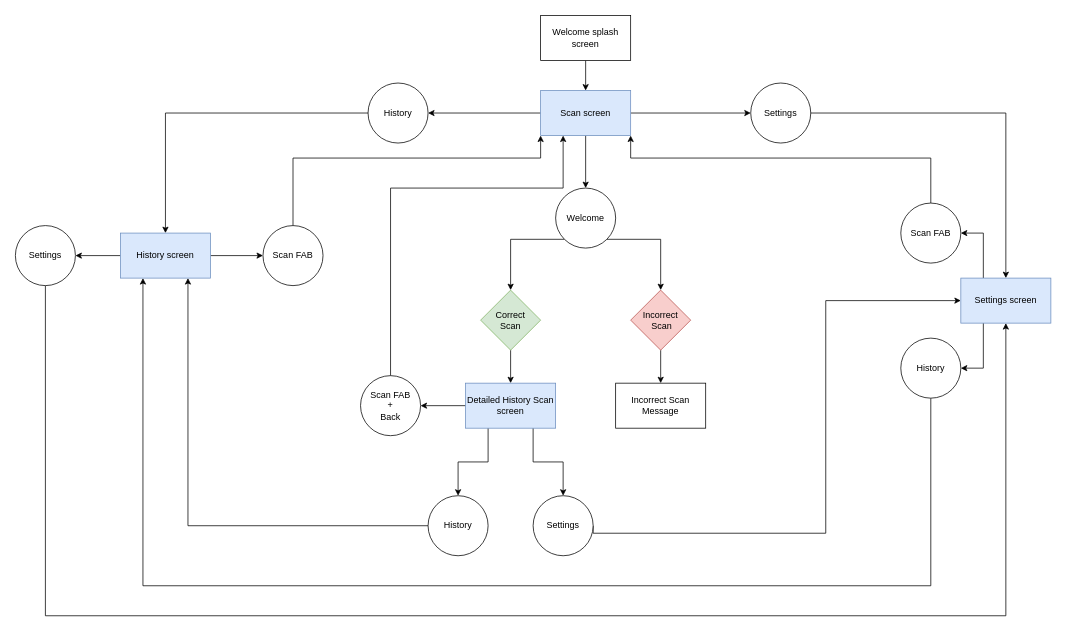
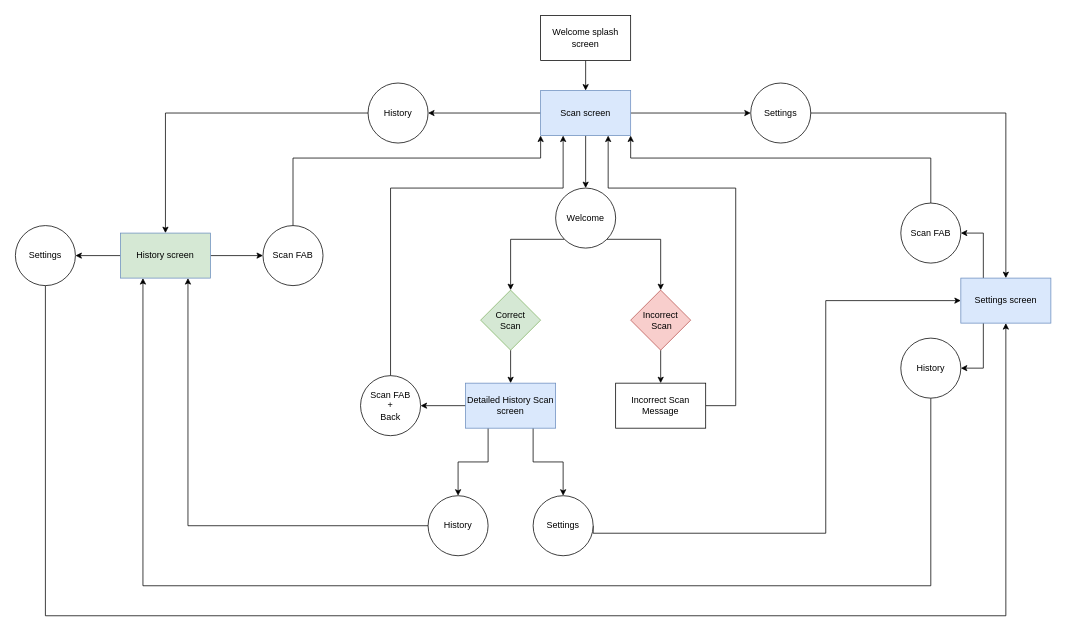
(165, 255) -> (165, 255)
none -> (735, 311)
